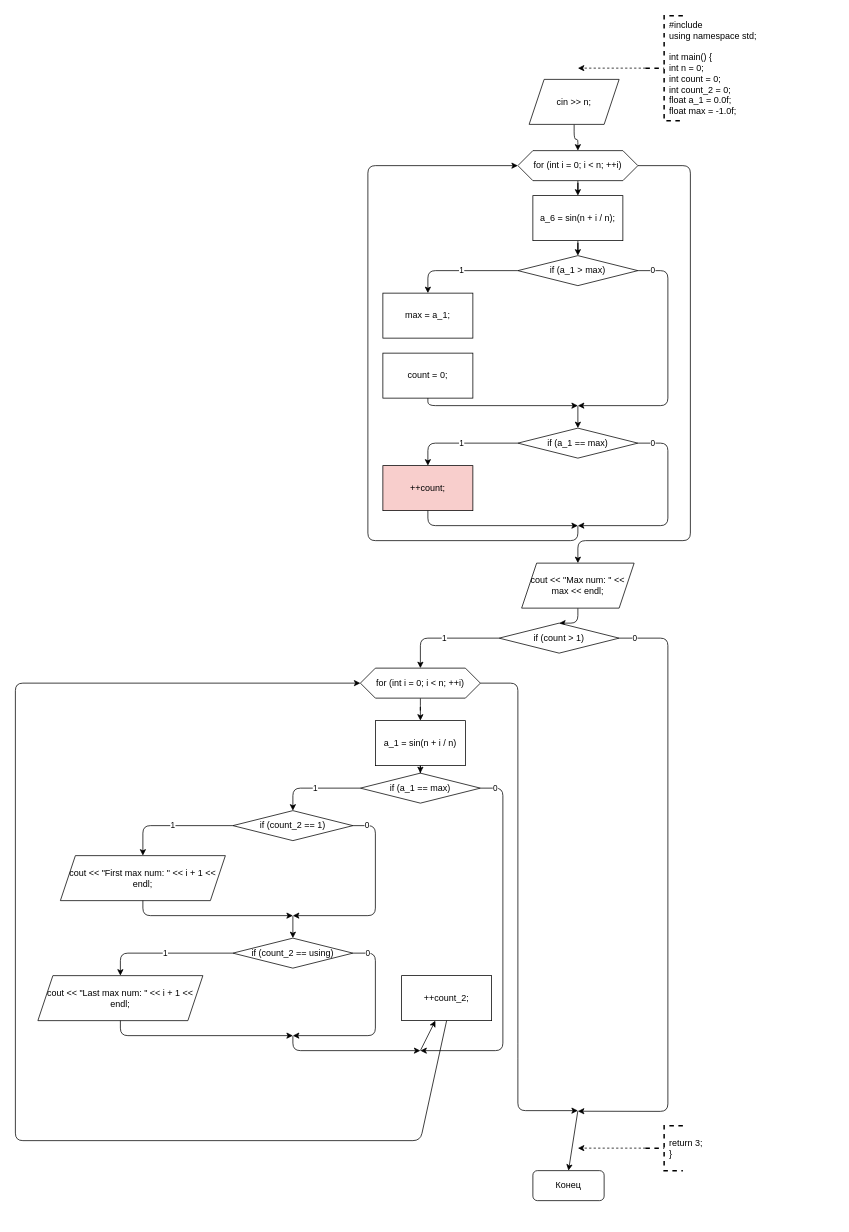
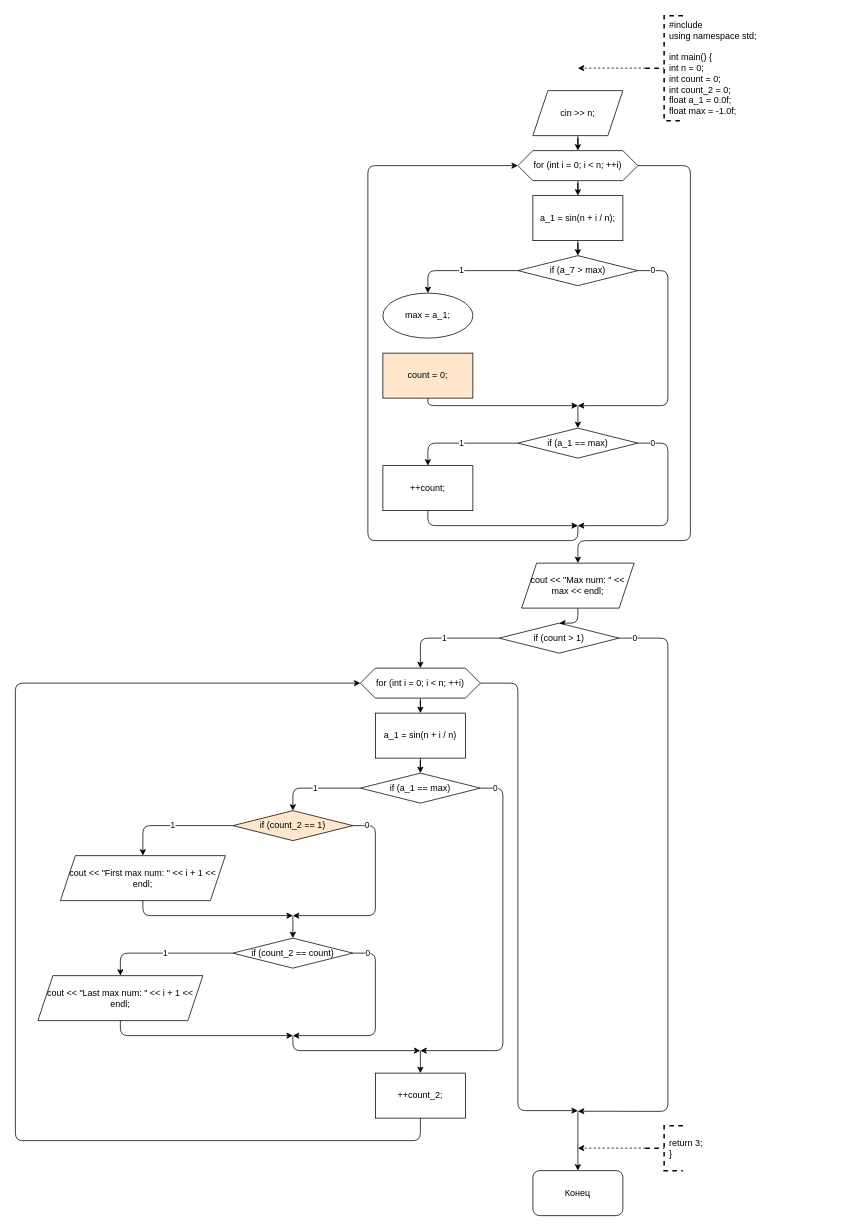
(574, 102) -> (578, 113)
(578, 218) -> (578, 218)
(578, 270) -> (578, 270)
(428, 315) -> (428, 315)
(428, 375) -> (428, 375)
(428, 488) -> (428, 488)
(420, 743) -> (420, 735)
(293, 825) -> (293, 825)
(293, 953) -> (293, 953)
(447, 998) -> (420, 1095)
(569, 1185) -> (578, 1193)
